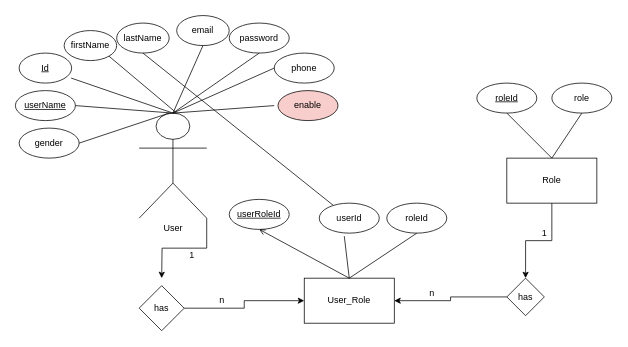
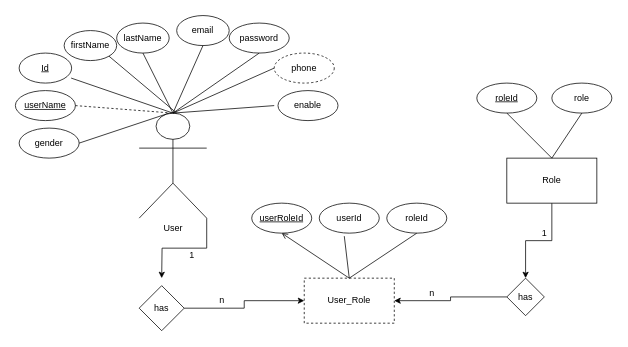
(304, 68) -> (304, 68)
(308, 105) -> (308, 105)
(124, 109) -> (124, 109)
(238, 129) -> (155, 78)
(259, 214) -> (282, 218)
(349, 300) -> (349, 300)
